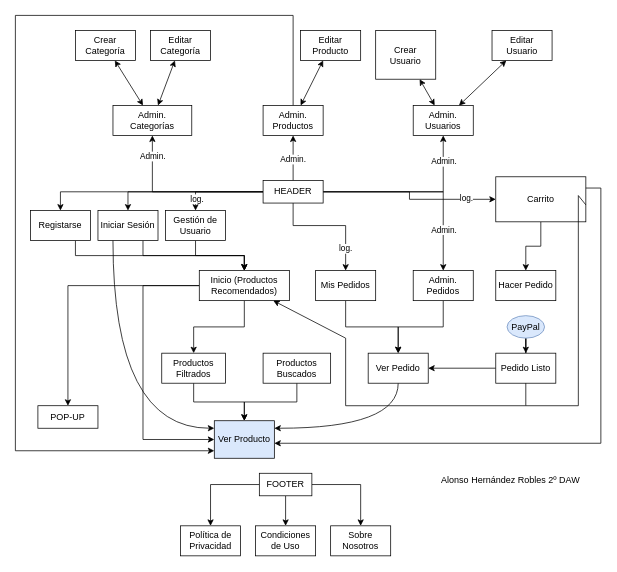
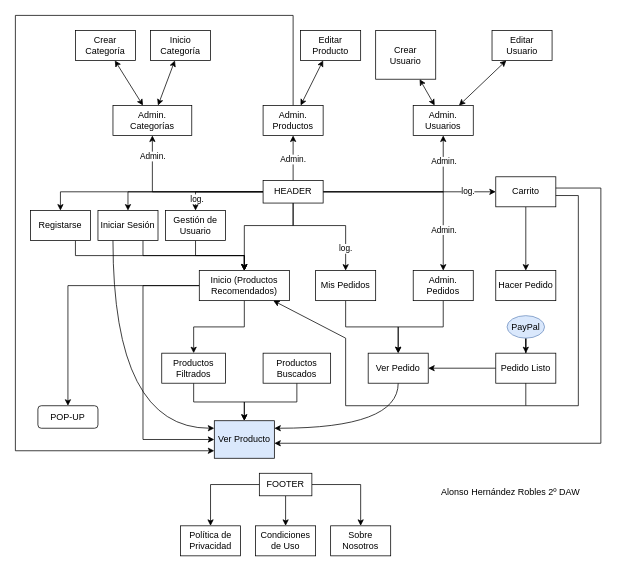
(180, 45) -> (180, 45)
(540, 199) -> (525, 192)
none -> (253, 225)
(68, 417) -> (68, 417)
(510, 480) -> (510, 492)
